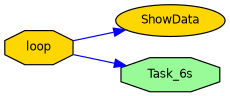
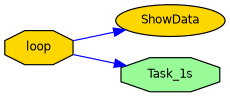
(170, 75) -> (170, 75)
